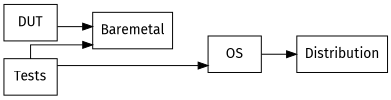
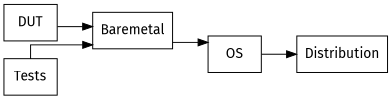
(128, 66) -> (185, 42)
